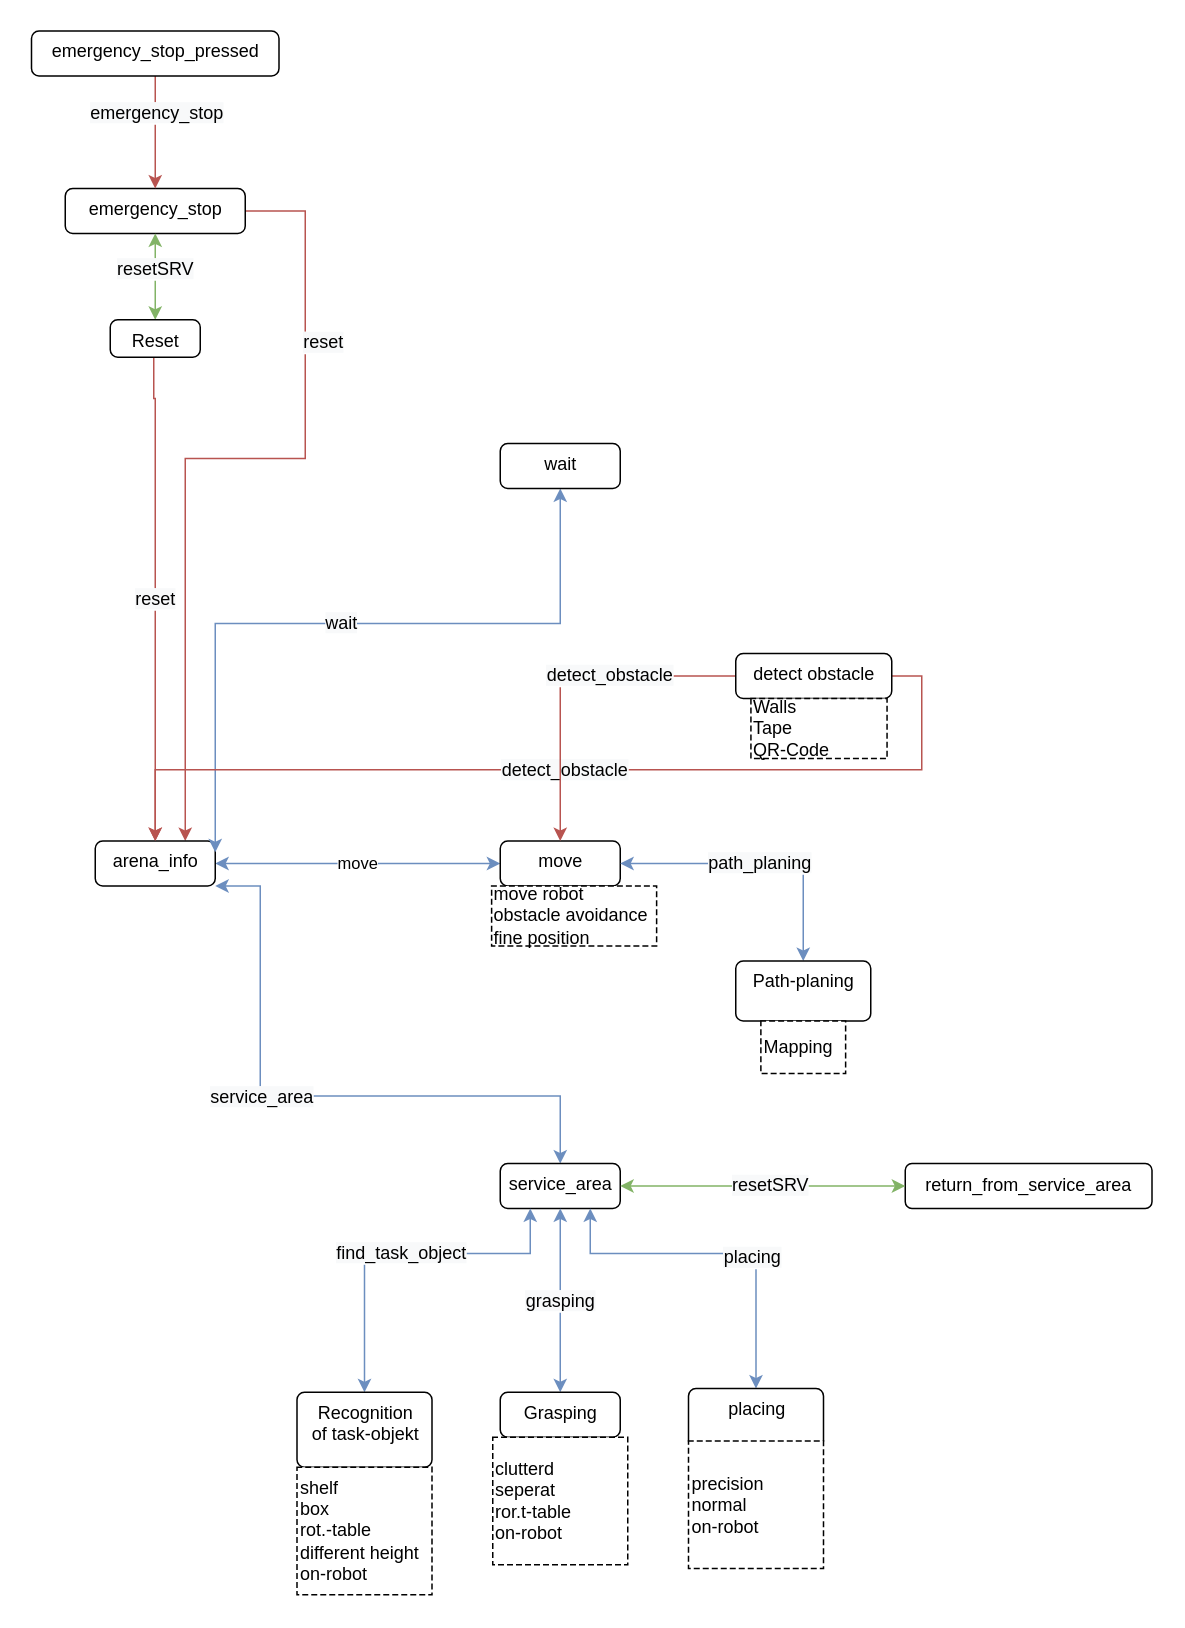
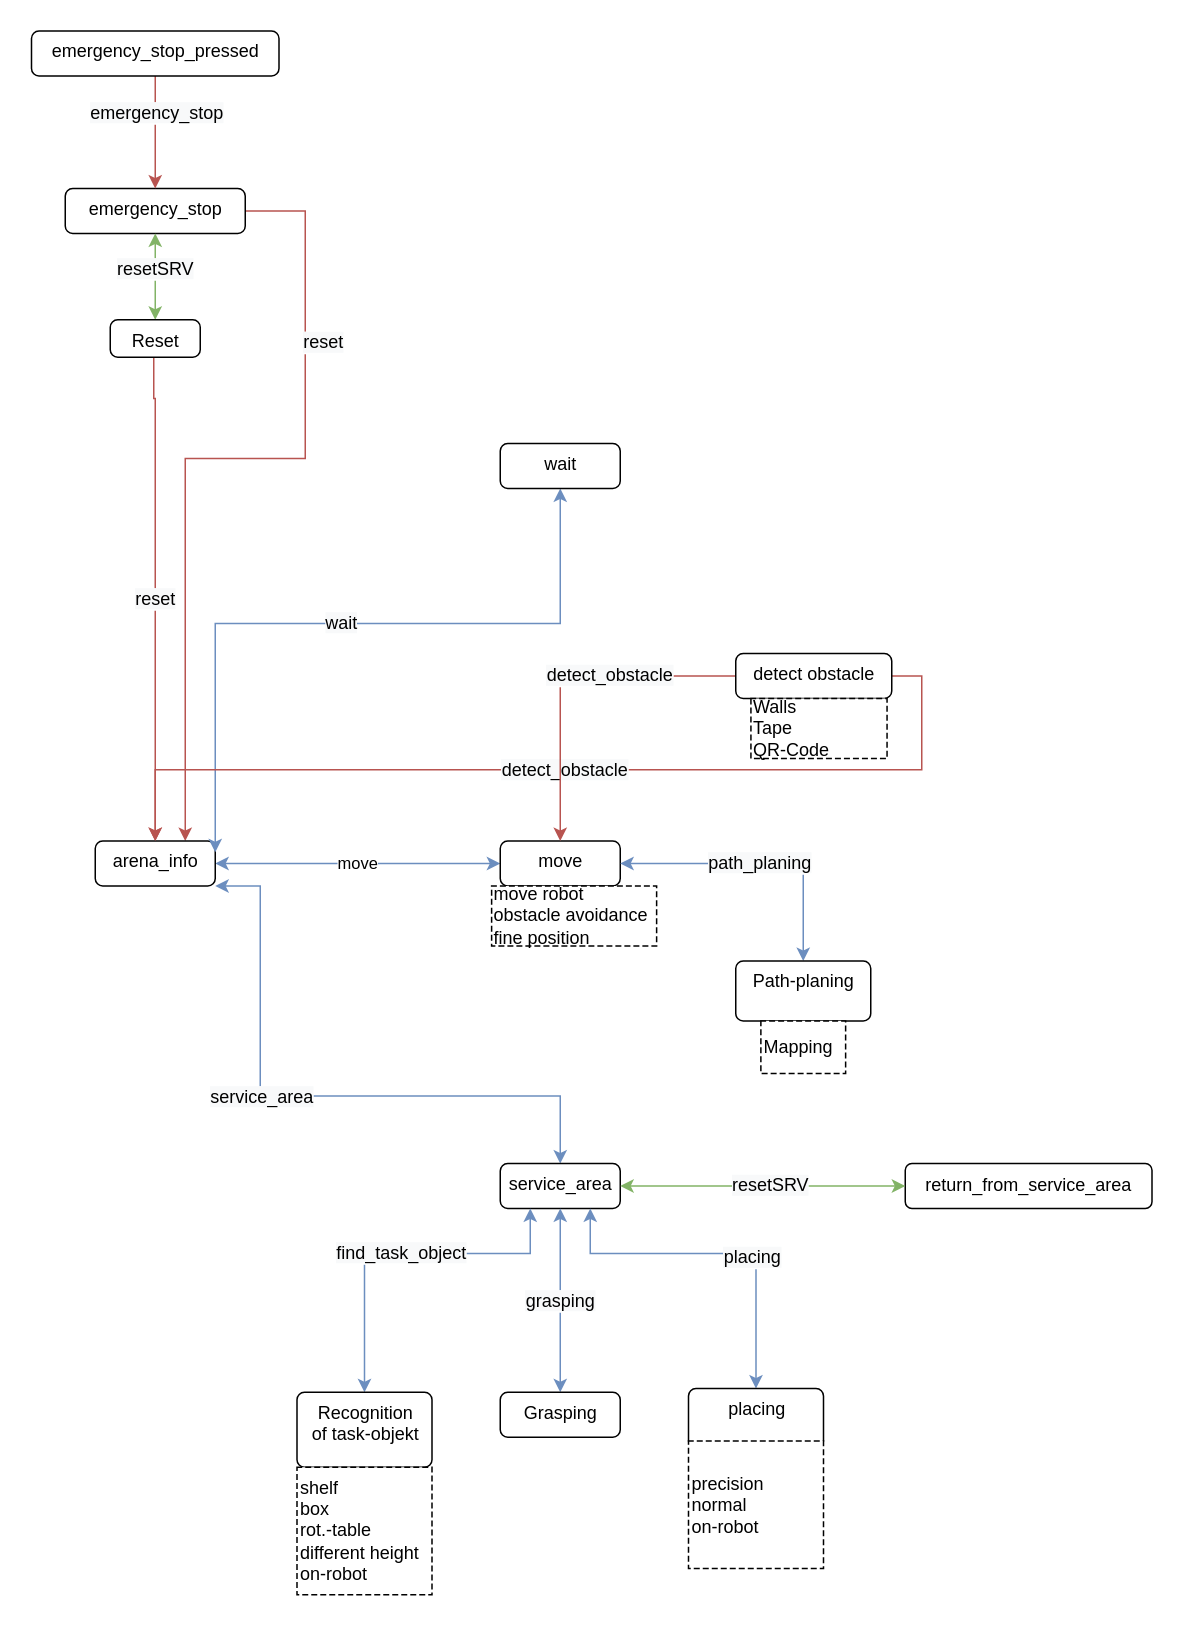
(560, 1501) -> none
